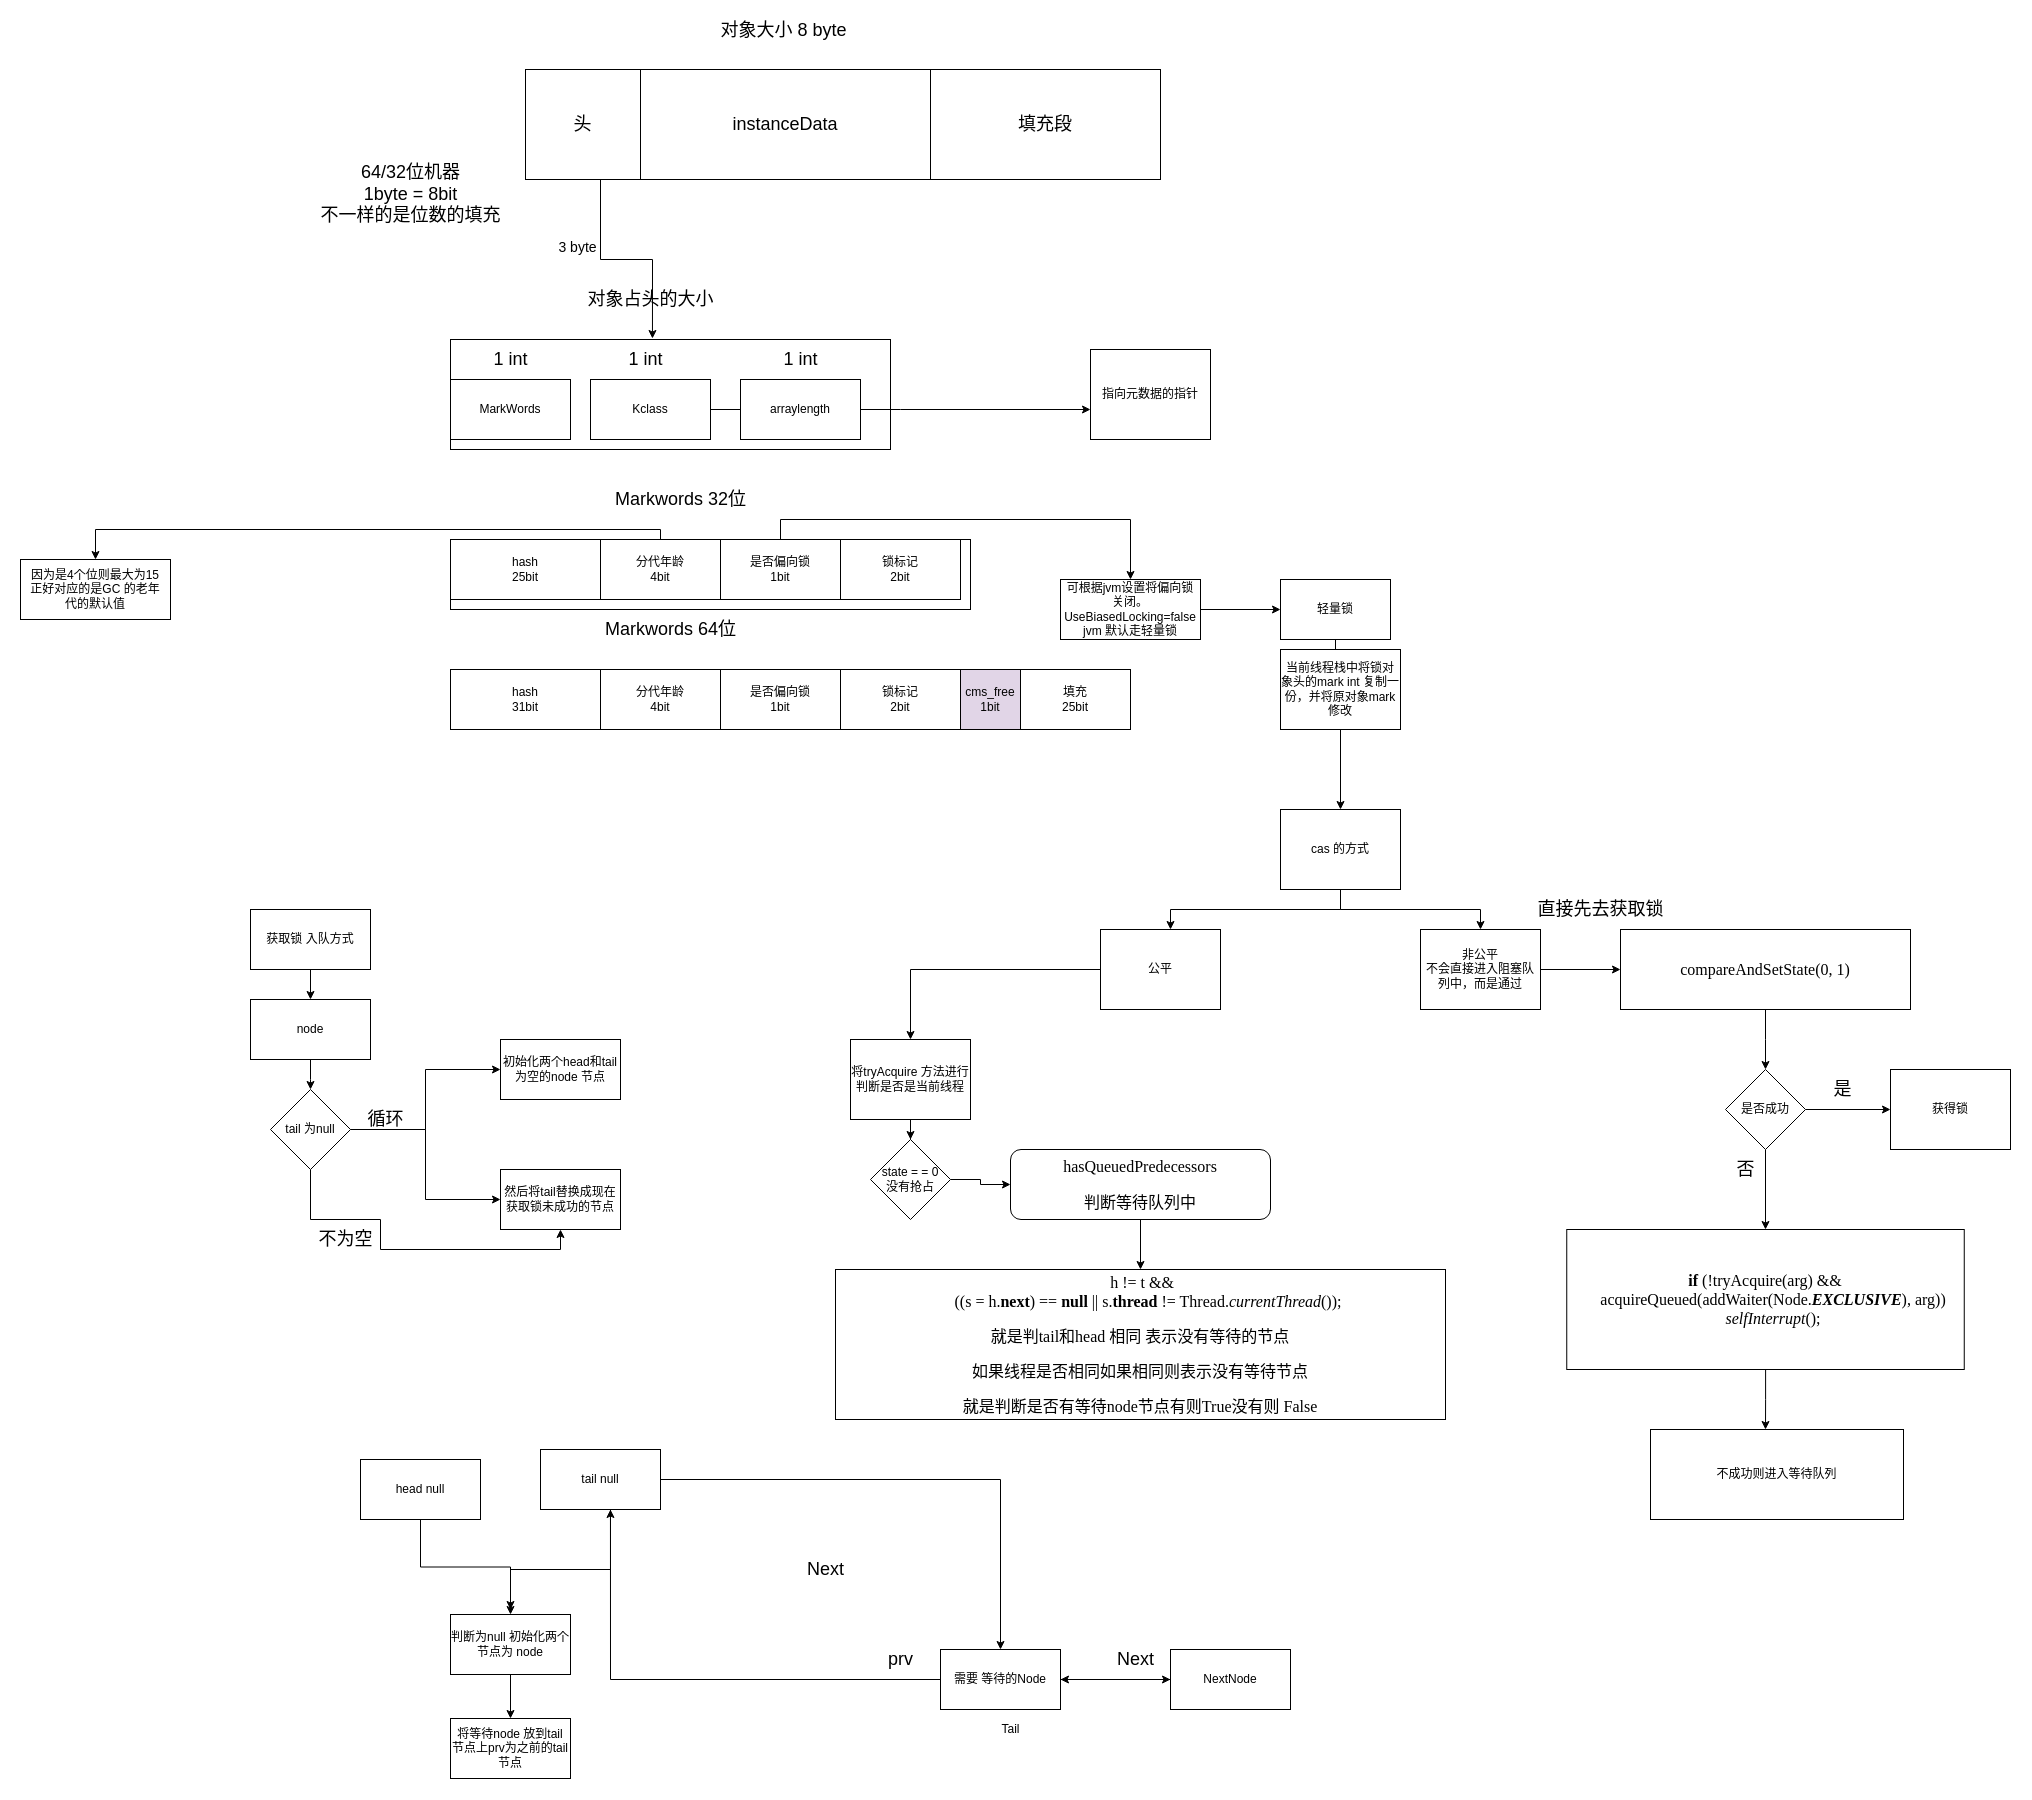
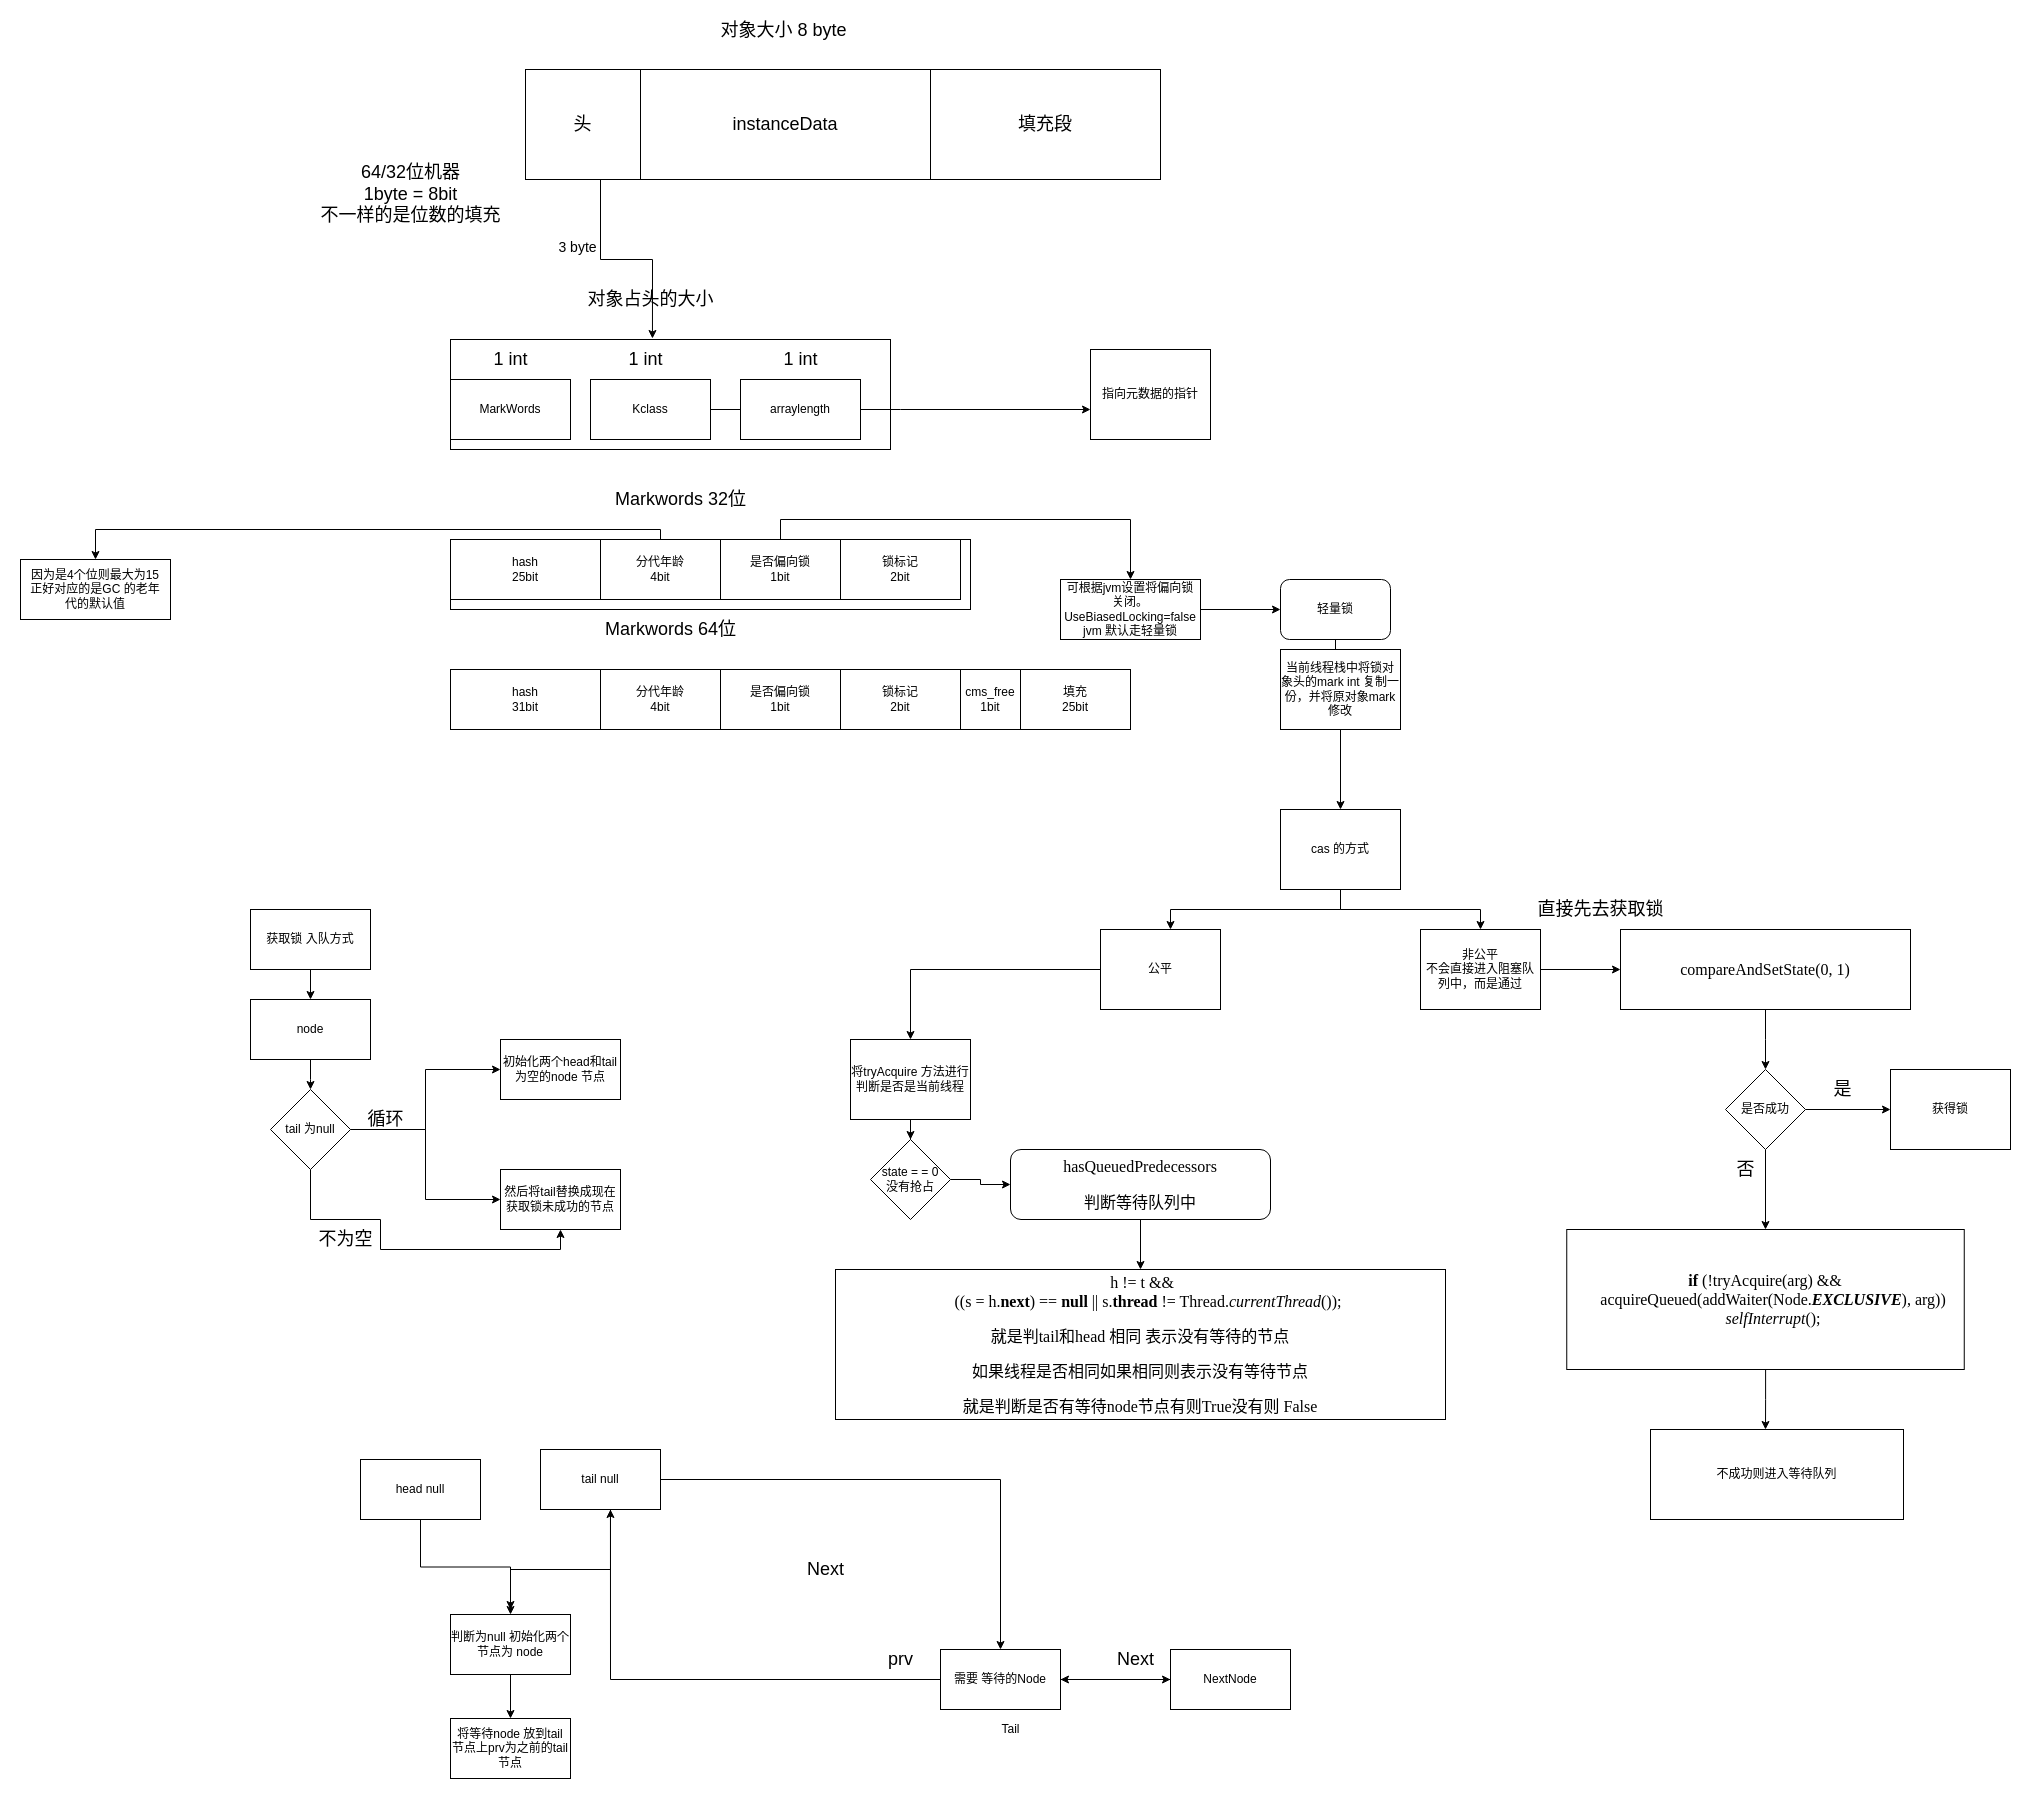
(1336, 610) -> (1336, 610)
(991, 700) -> (991, 700)
